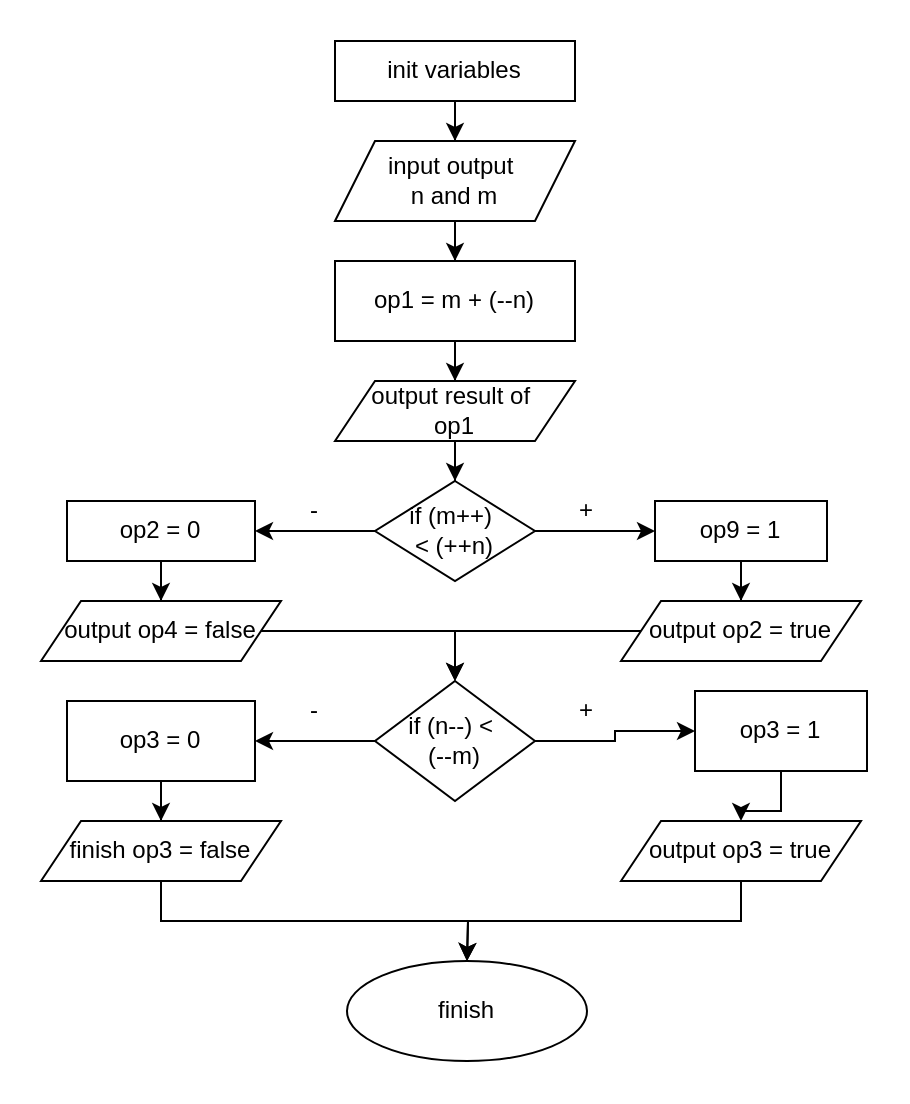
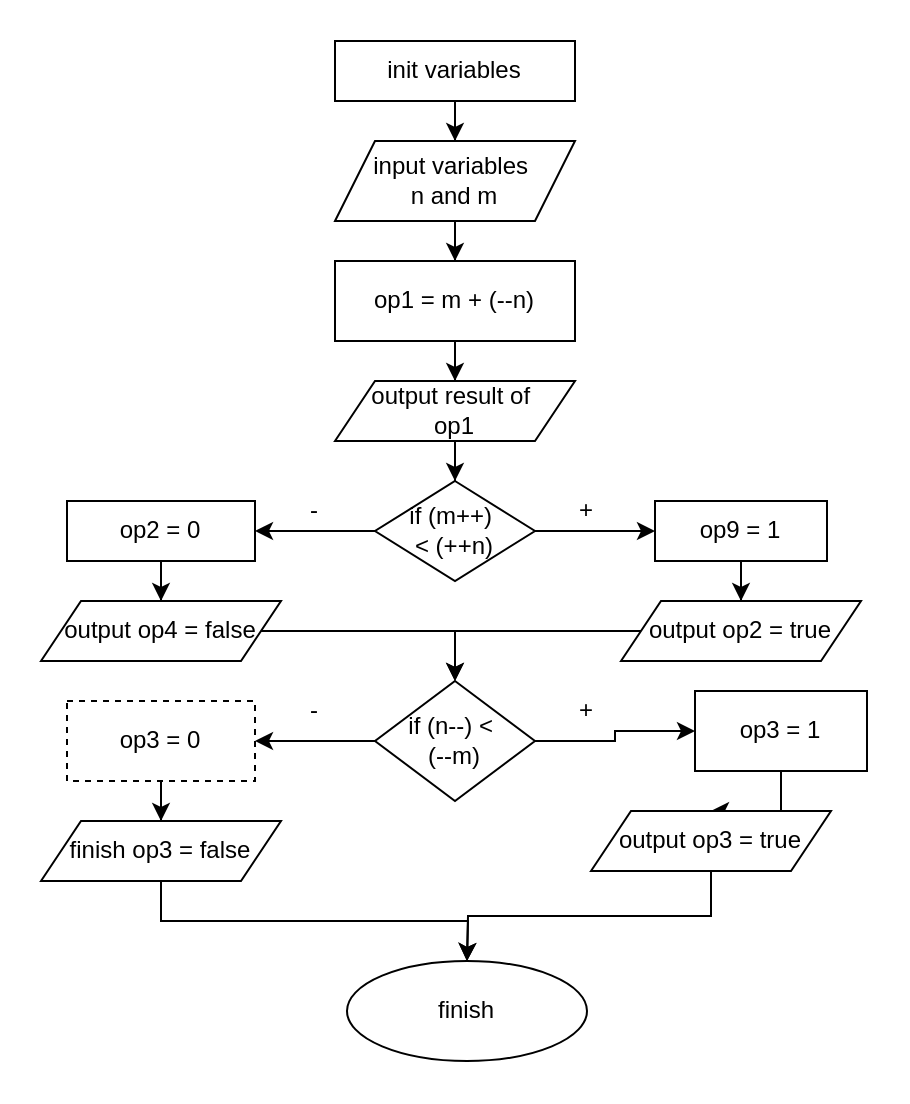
(455, 181) -> (455, 181)
(161, 741) -> (161, 741)
(741, 851) -> (711, 841)
